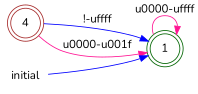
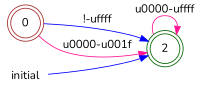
(26, 23) -> (26, 23)
(165, 49) -> (165, 49)
